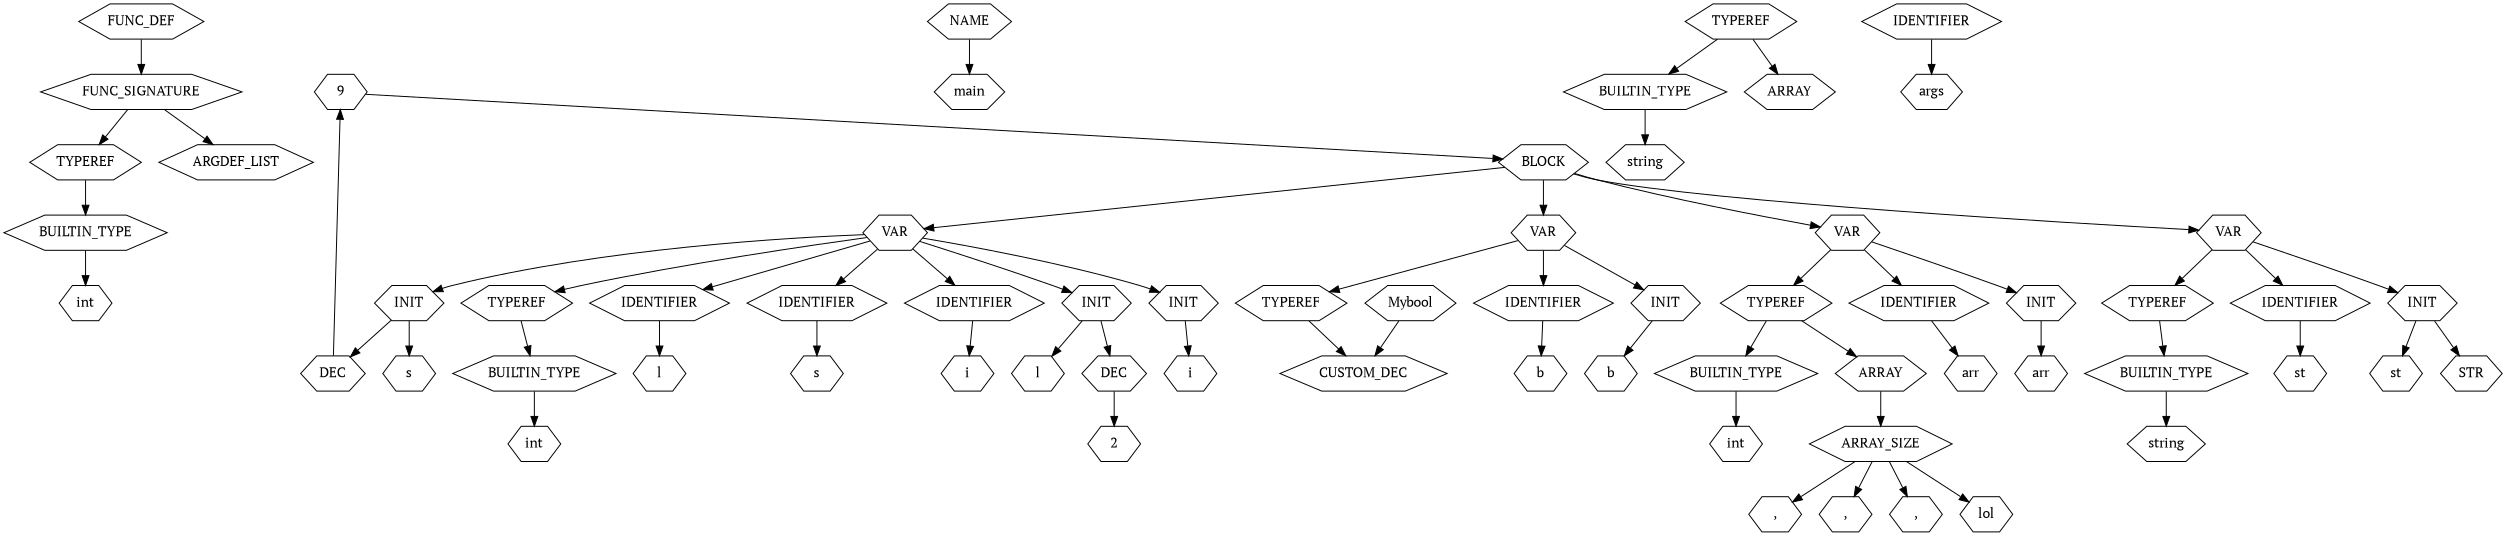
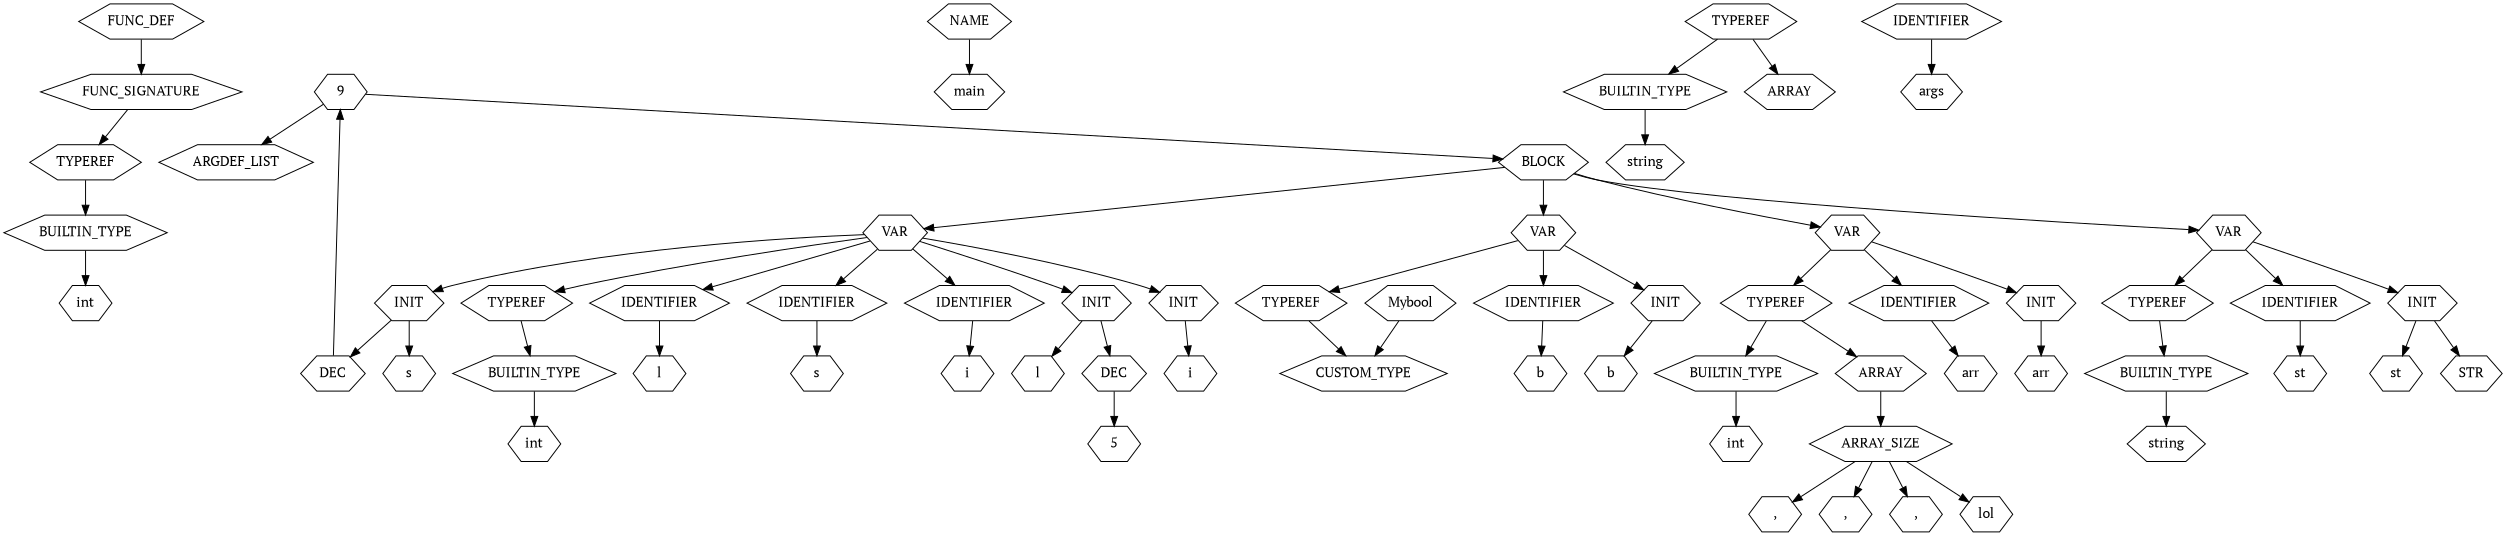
(185, 124) -> (297, 122)
(1364, 374) -> (1364, 374)
(1114, 444) -> (1114, 444)
